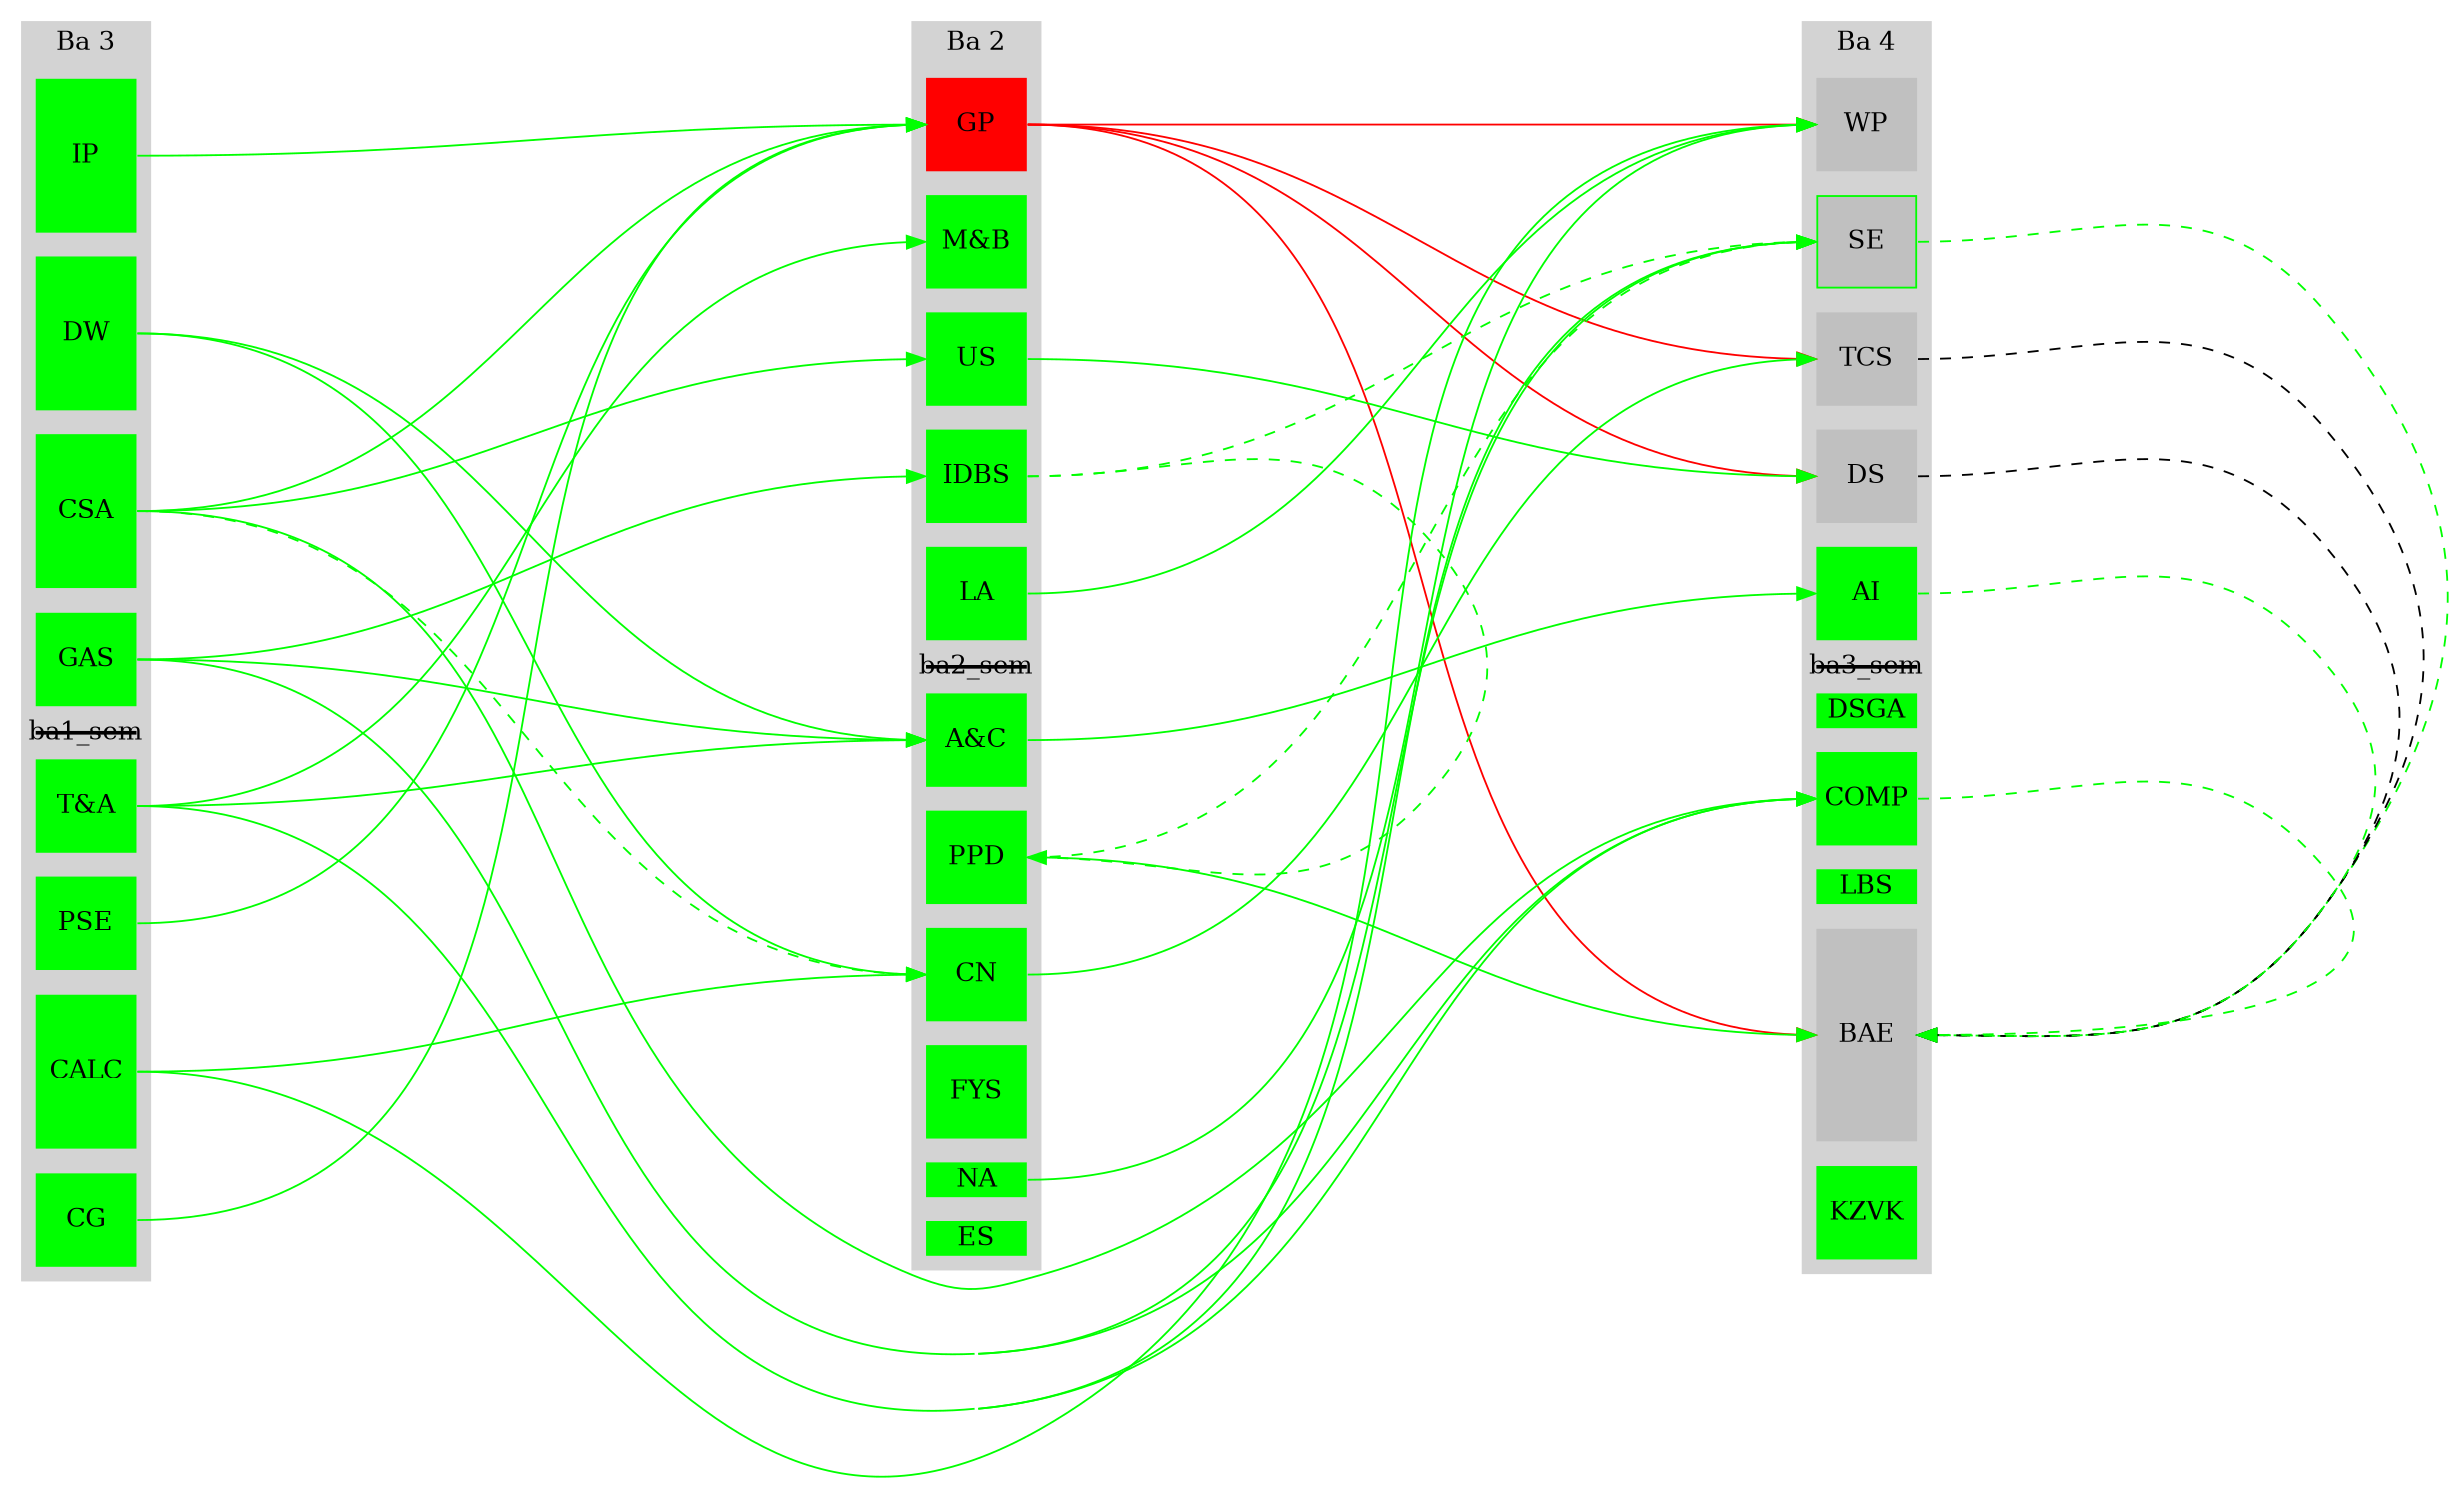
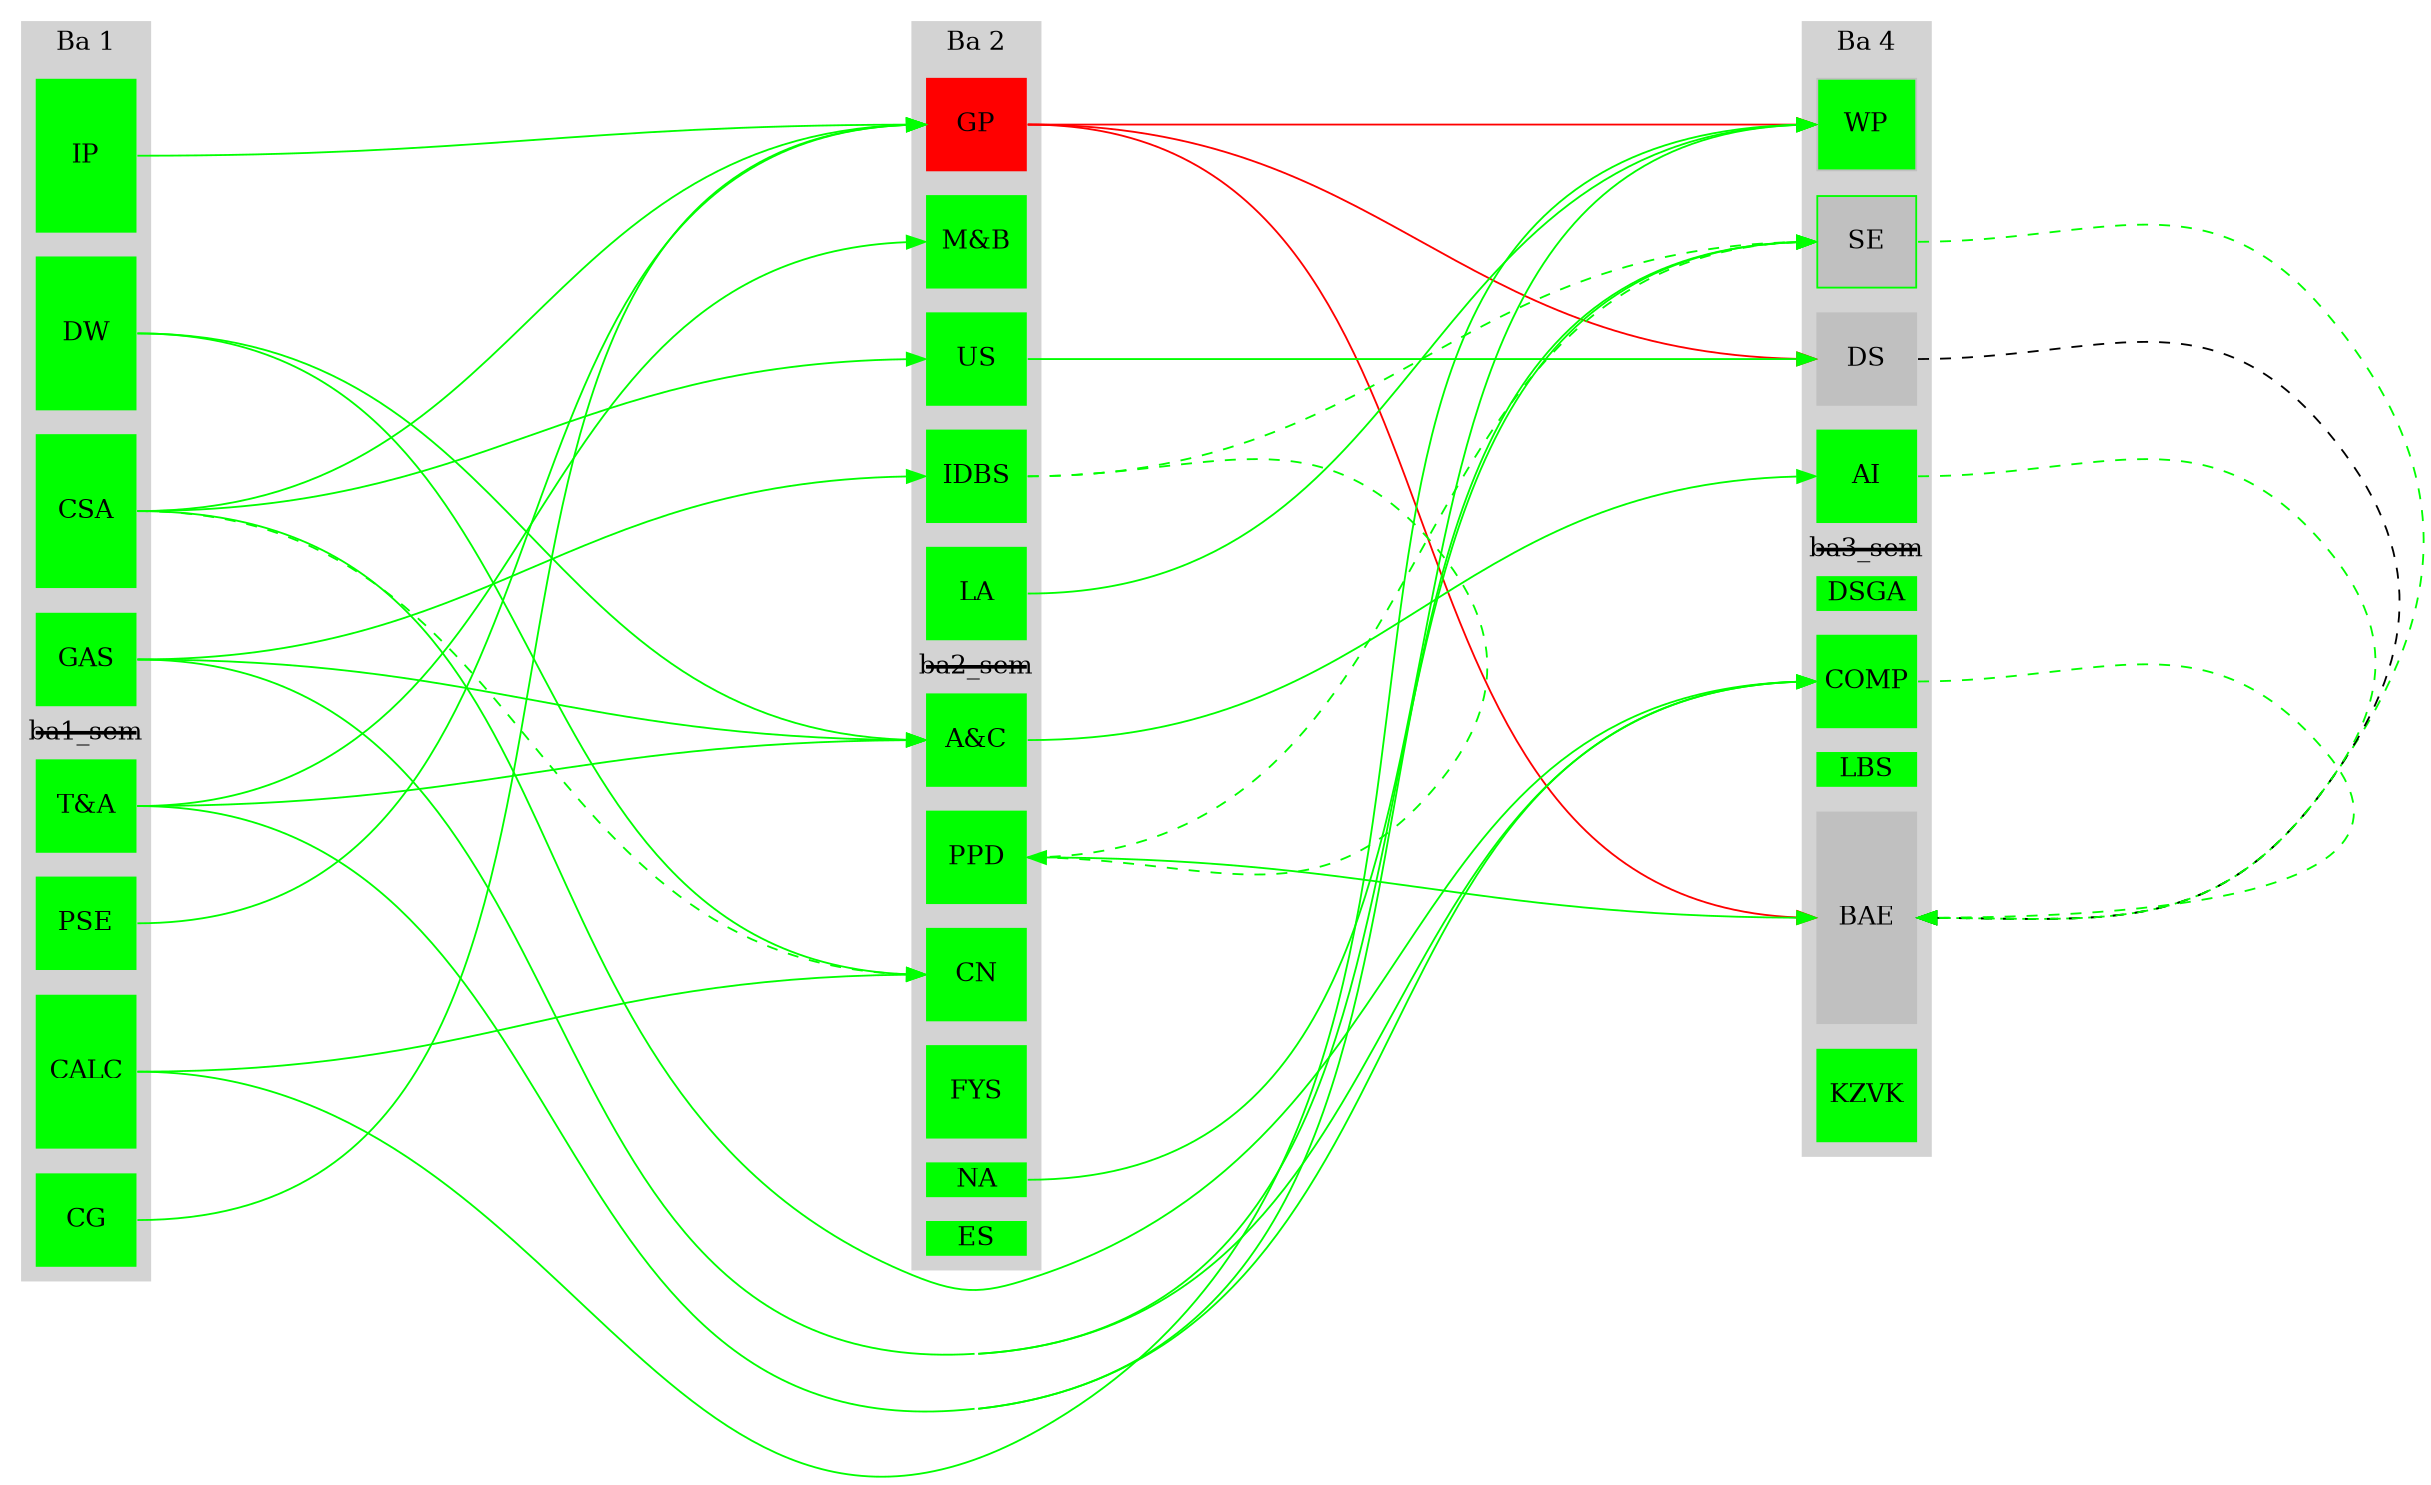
(86, 43) -> (86, 43)
(1867, 125) -> (1867, 125)
(1867, 359) -> none
